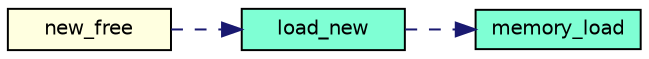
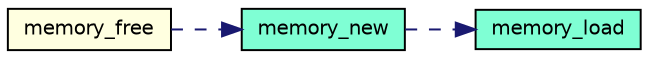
(89, 29) -> (89, 29)
(323, 29) -> (323, 29)
